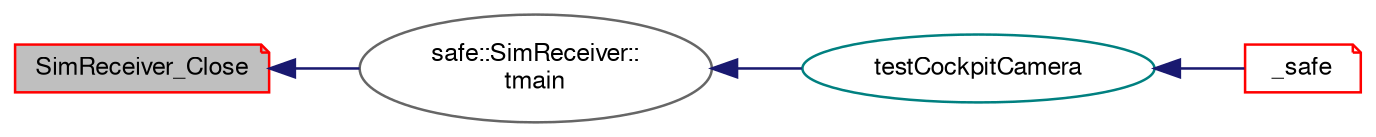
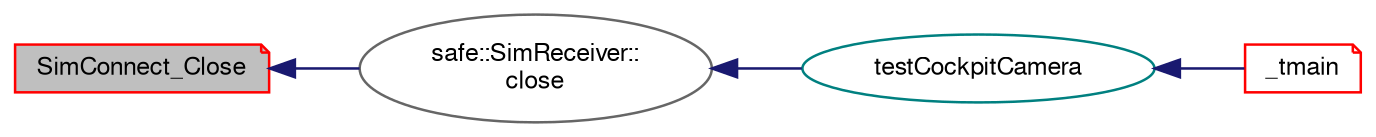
(142, 68) -> (142, 68)
(536, 68) -> (536, 68)
(1303, 68) -> (1303, 68)
